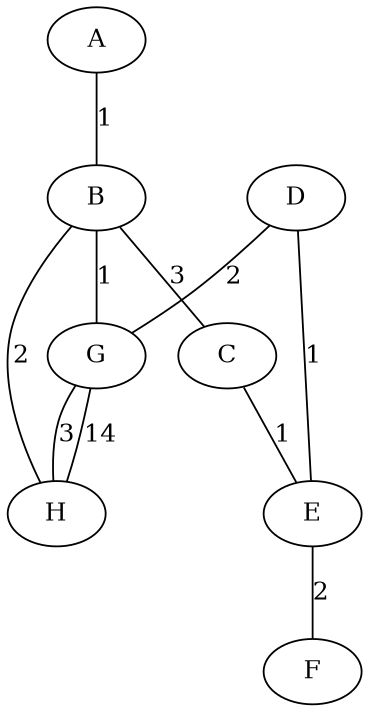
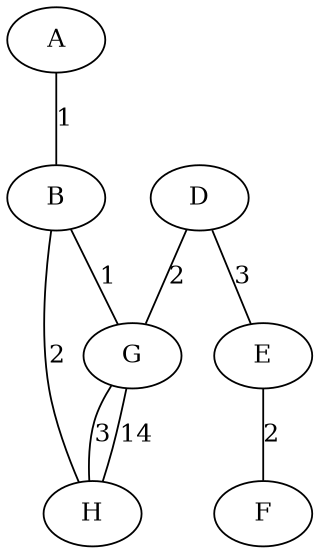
(227, 356) -> none
(314, 356) -> (243, 277)
